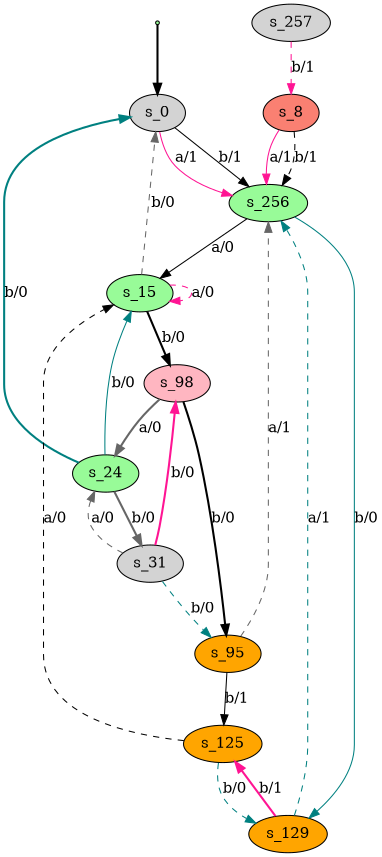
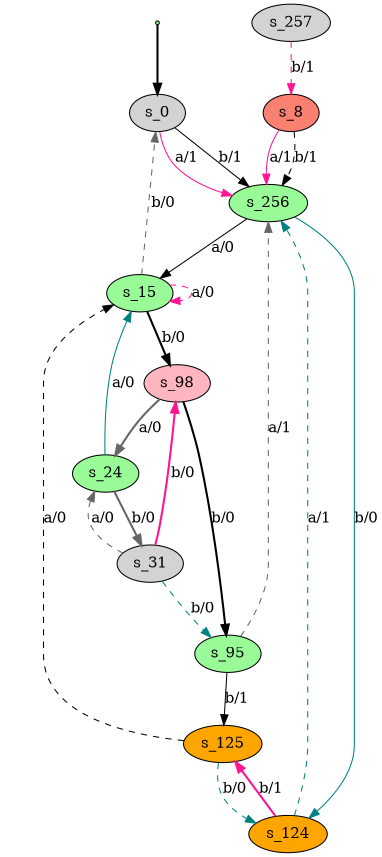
(4, 273) -> none
(123, 383) -> (123, 383)
(228, 654) -> (228, 654)
(288, 834) -> (288, 834)
